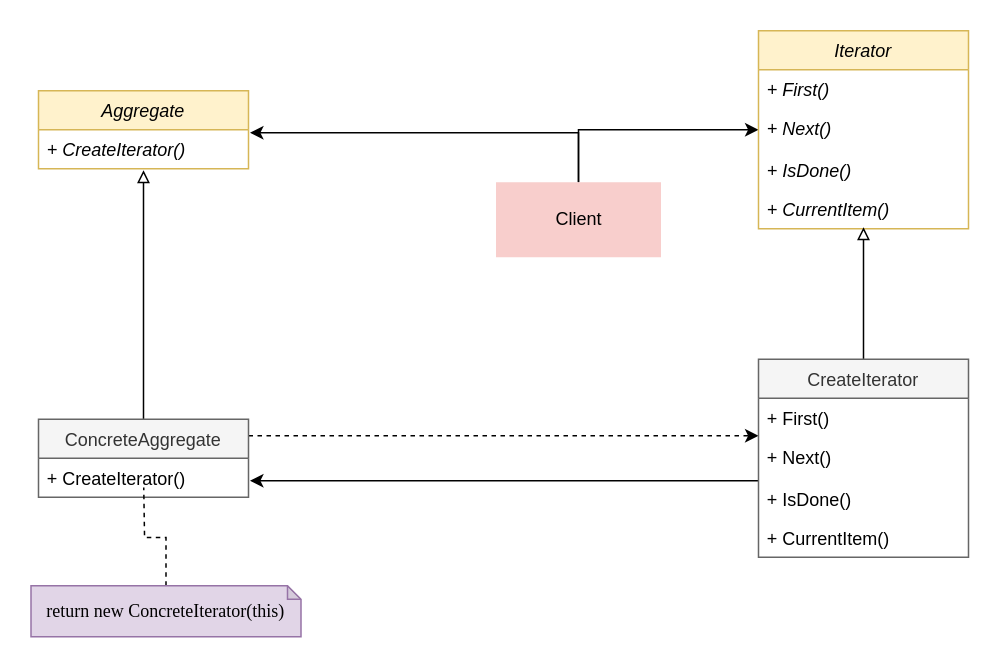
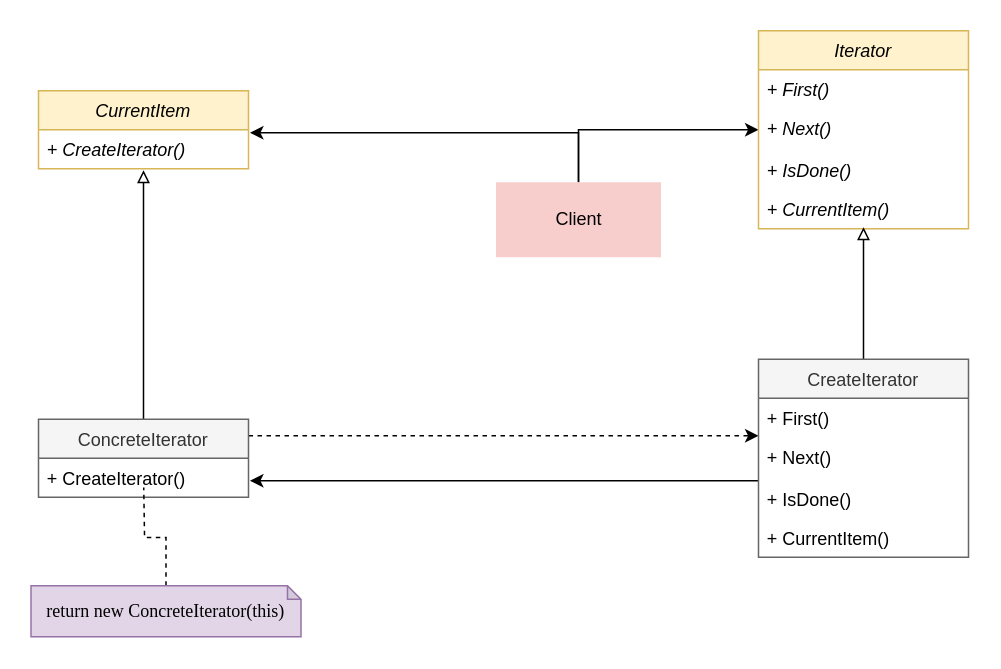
(143, 111) -> (143, 111)
(143, 440) -> (143, 440)
